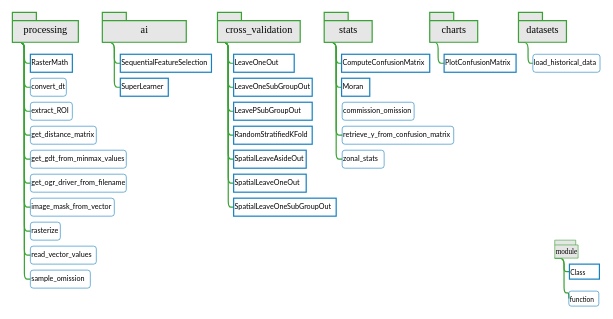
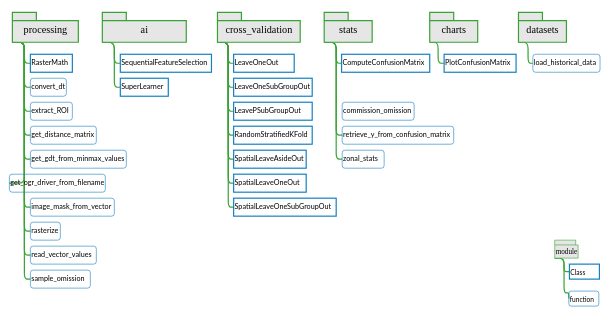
(338, 87) -> none
(356, 87) -> none
(78, 183) -> (57, 183)
